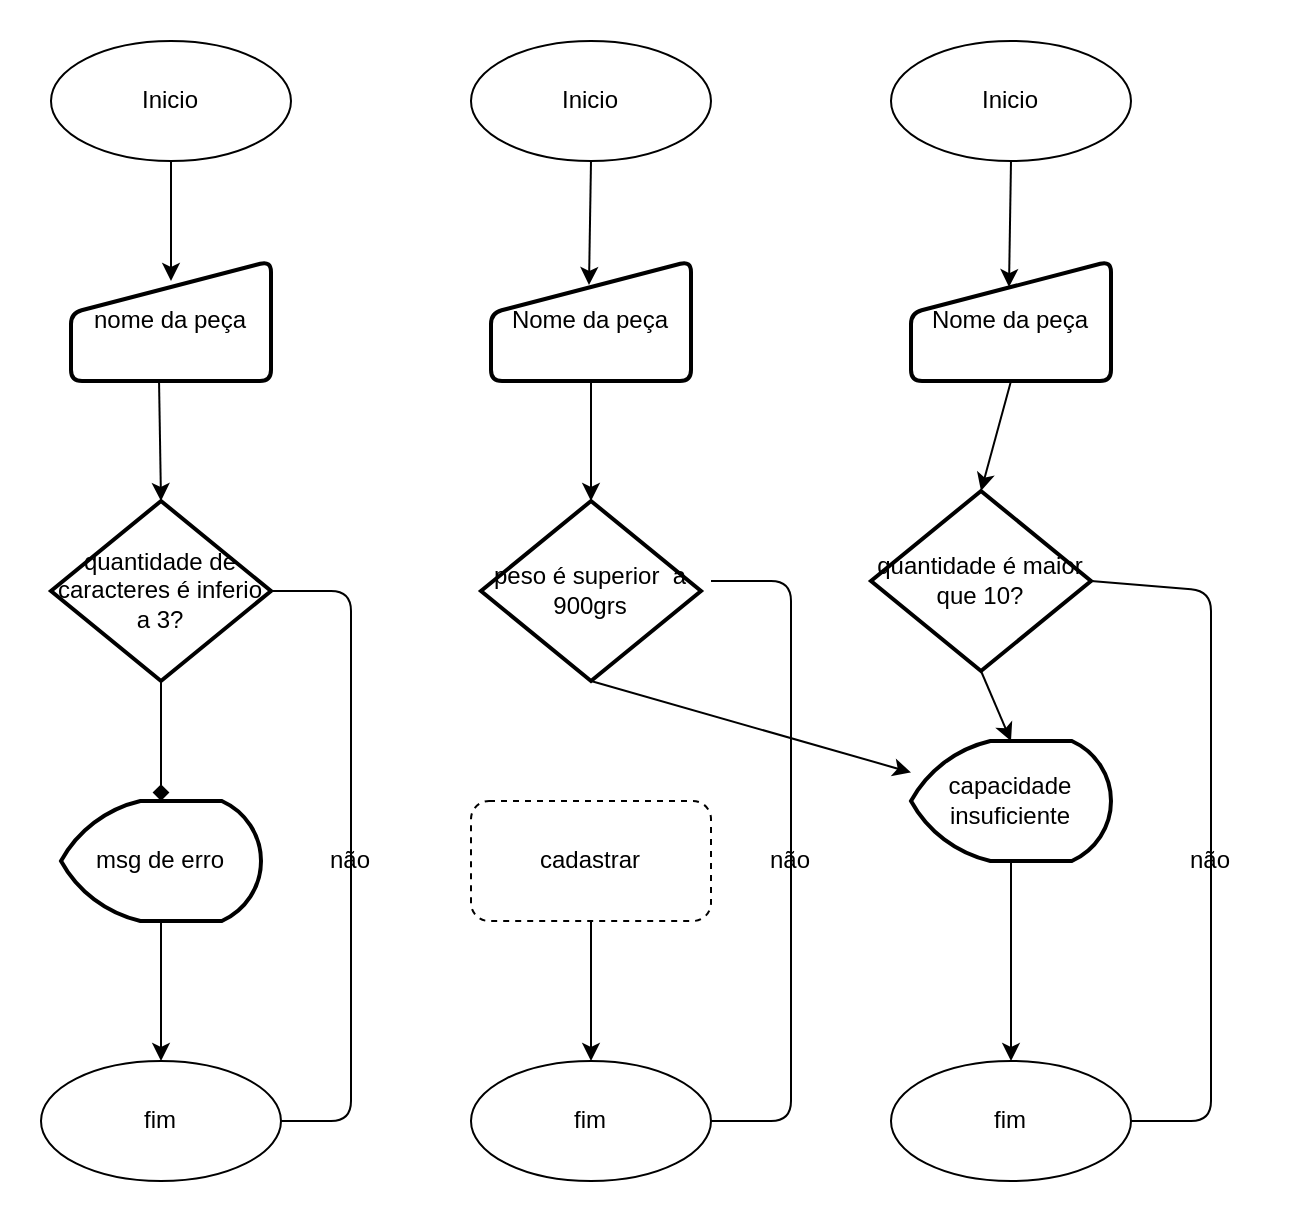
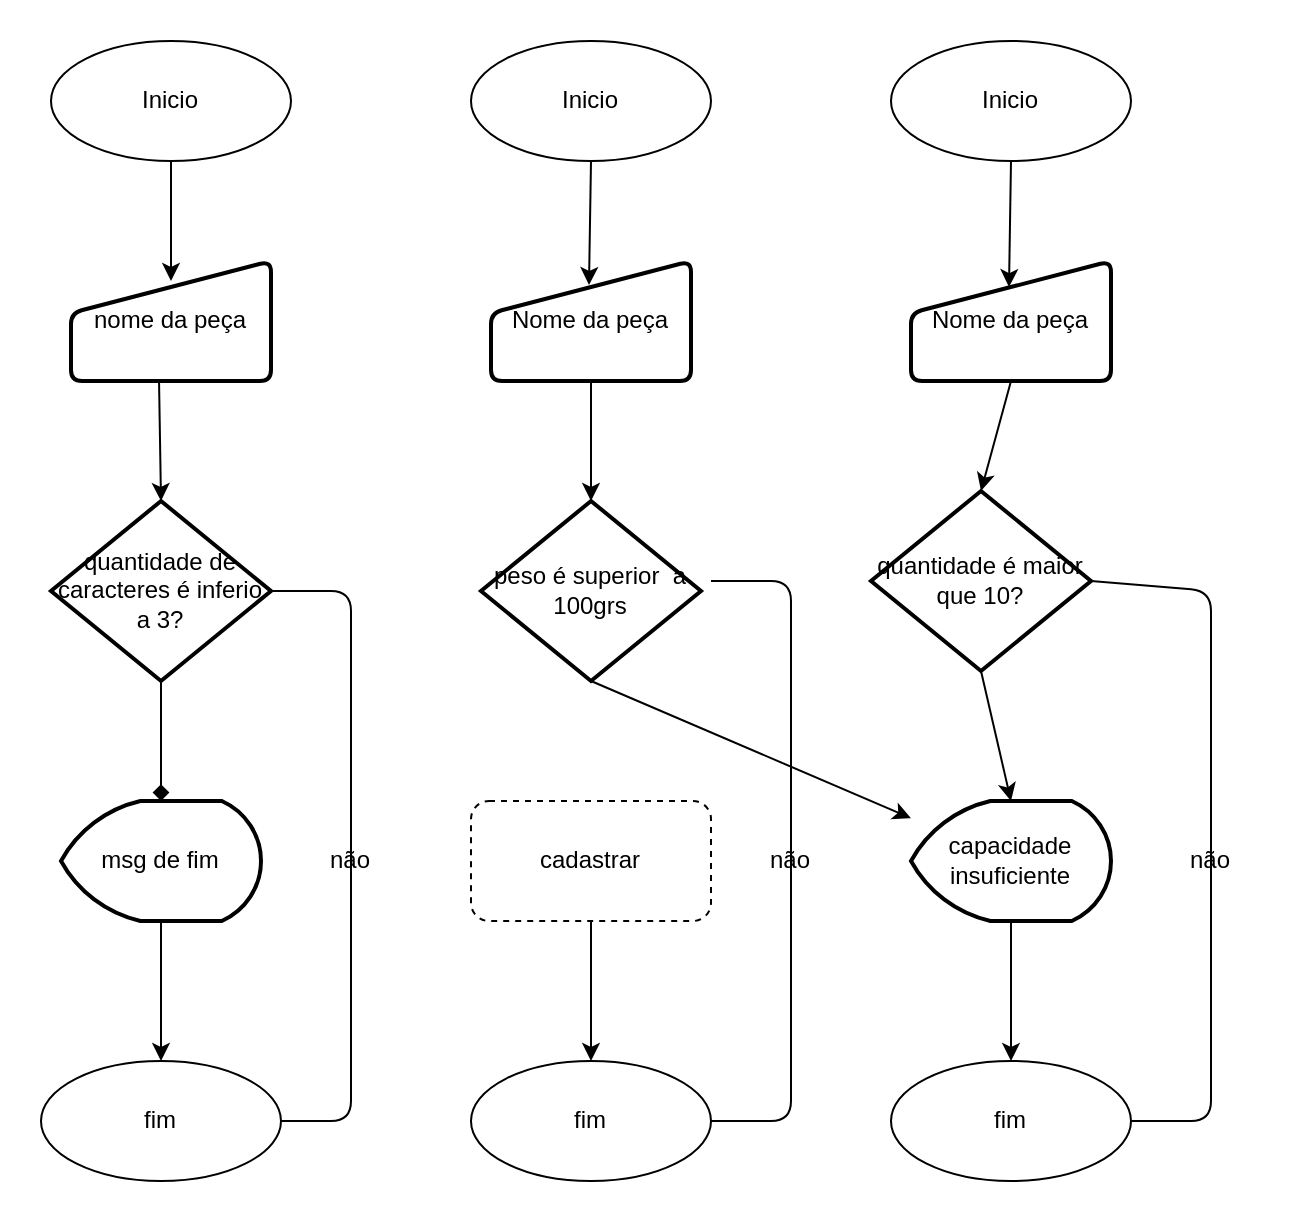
(591, 591) -> (591, 591)
(1011, 801) -> (1011, 861)
(161, 861) -> (161, 861)
